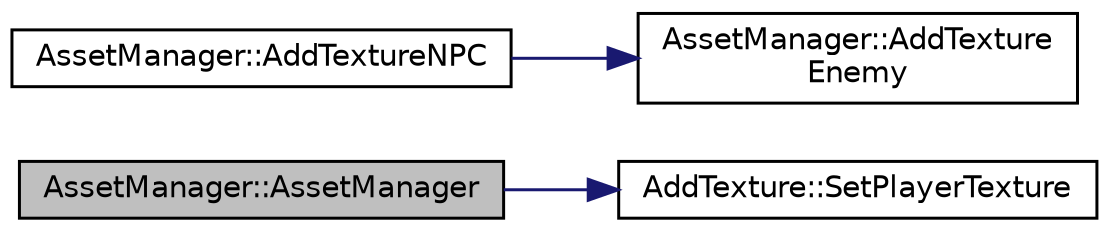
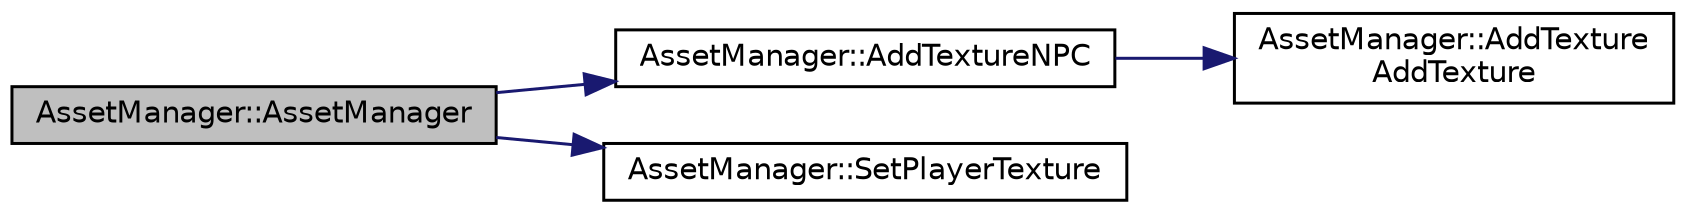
(858, 58) -> (1454, 58)
none -> (540, 88)
(858, 190) -> (865, 172)
